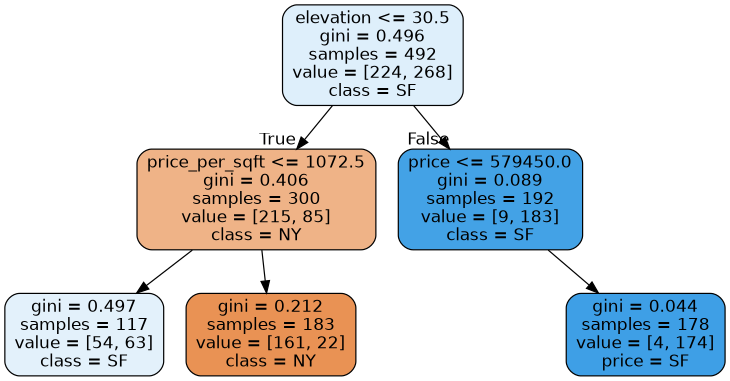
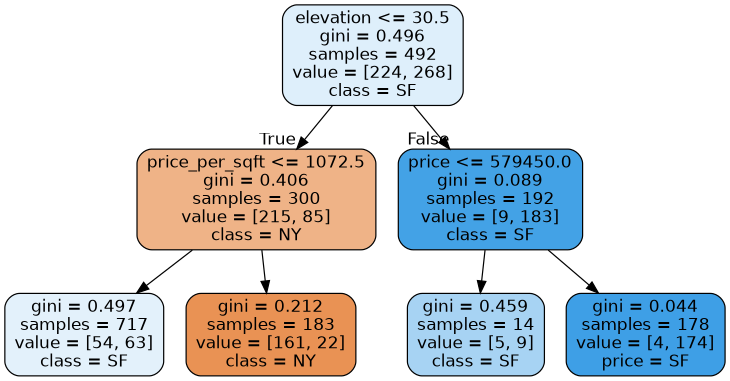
(84, 335) -> (84, 335)
none -> (476, 335)
